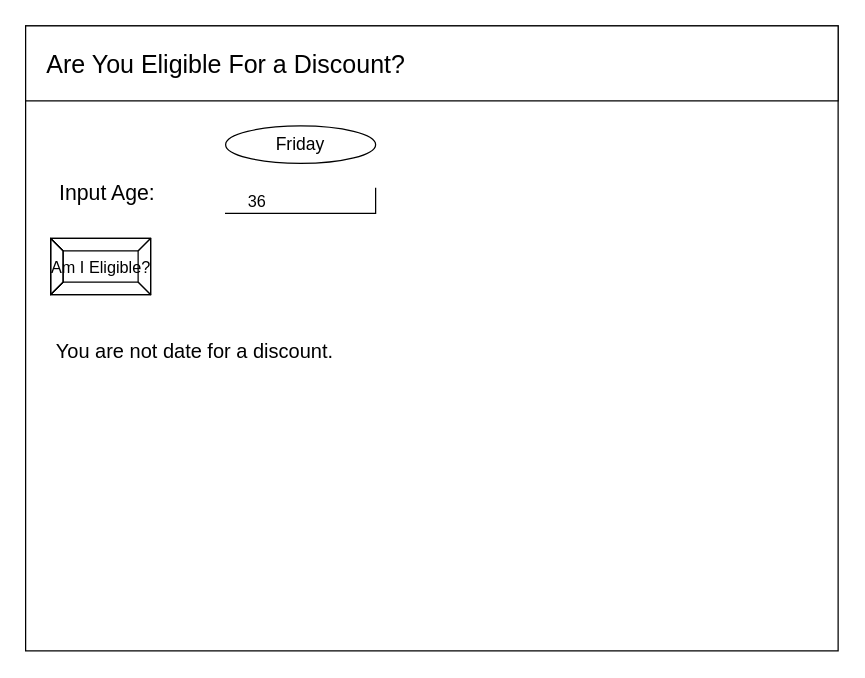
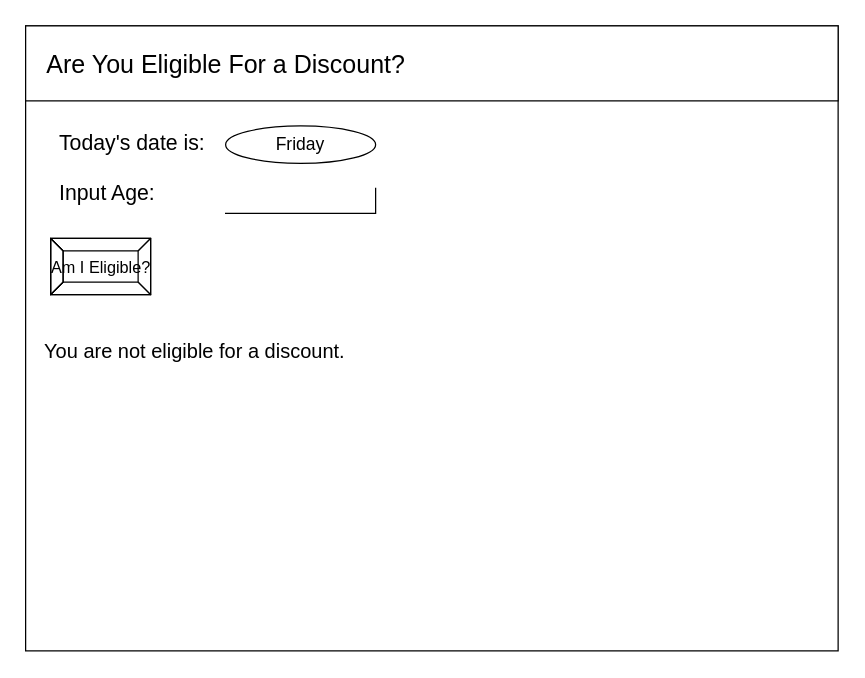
none -> (132, 144)
(257, 201) -> none
(195, 351) -> (195, 351)
